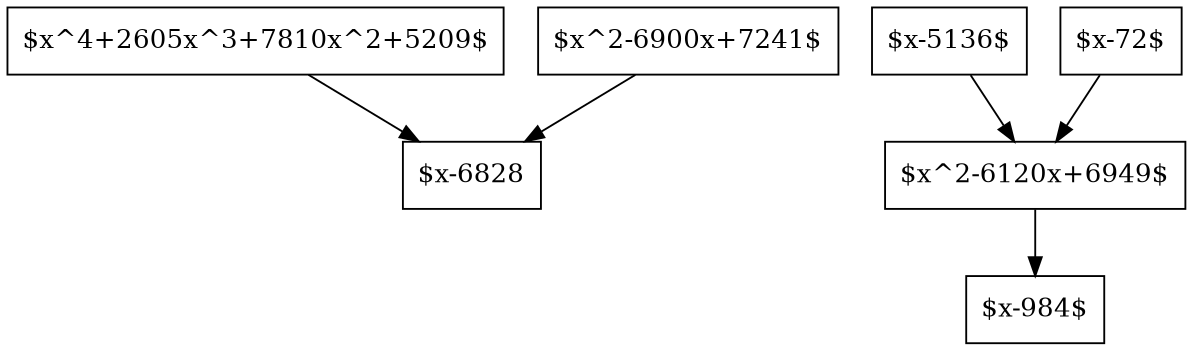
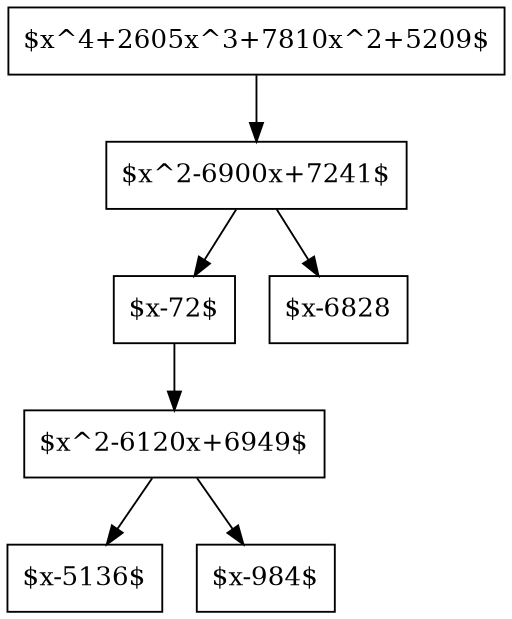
(987, 100) -> (135, 504)
(355, 103) -> (256, 99)
none -> (220, 235)
